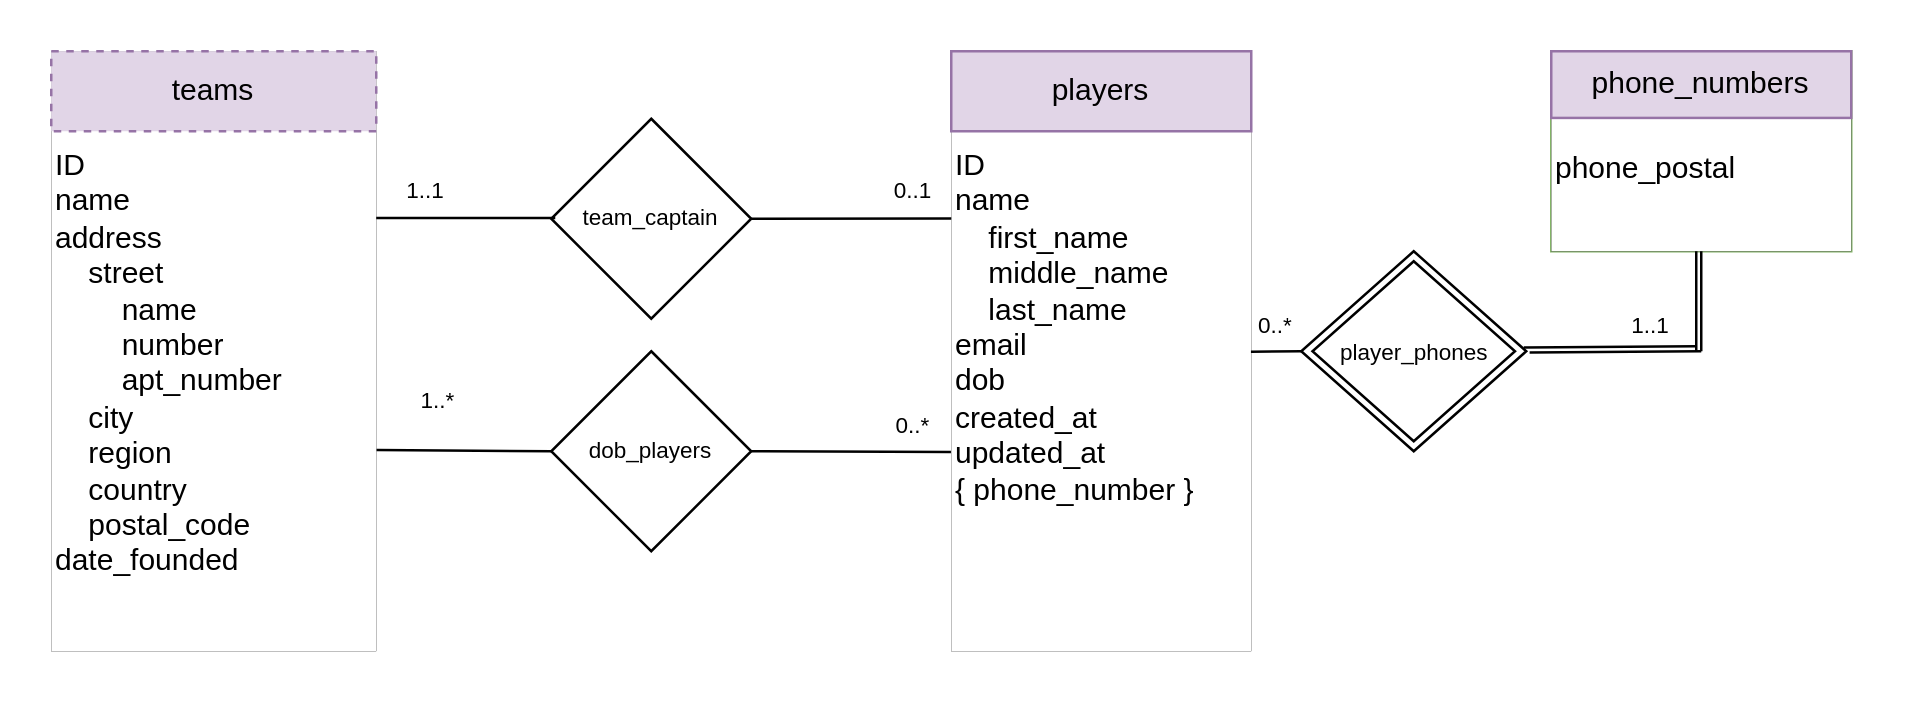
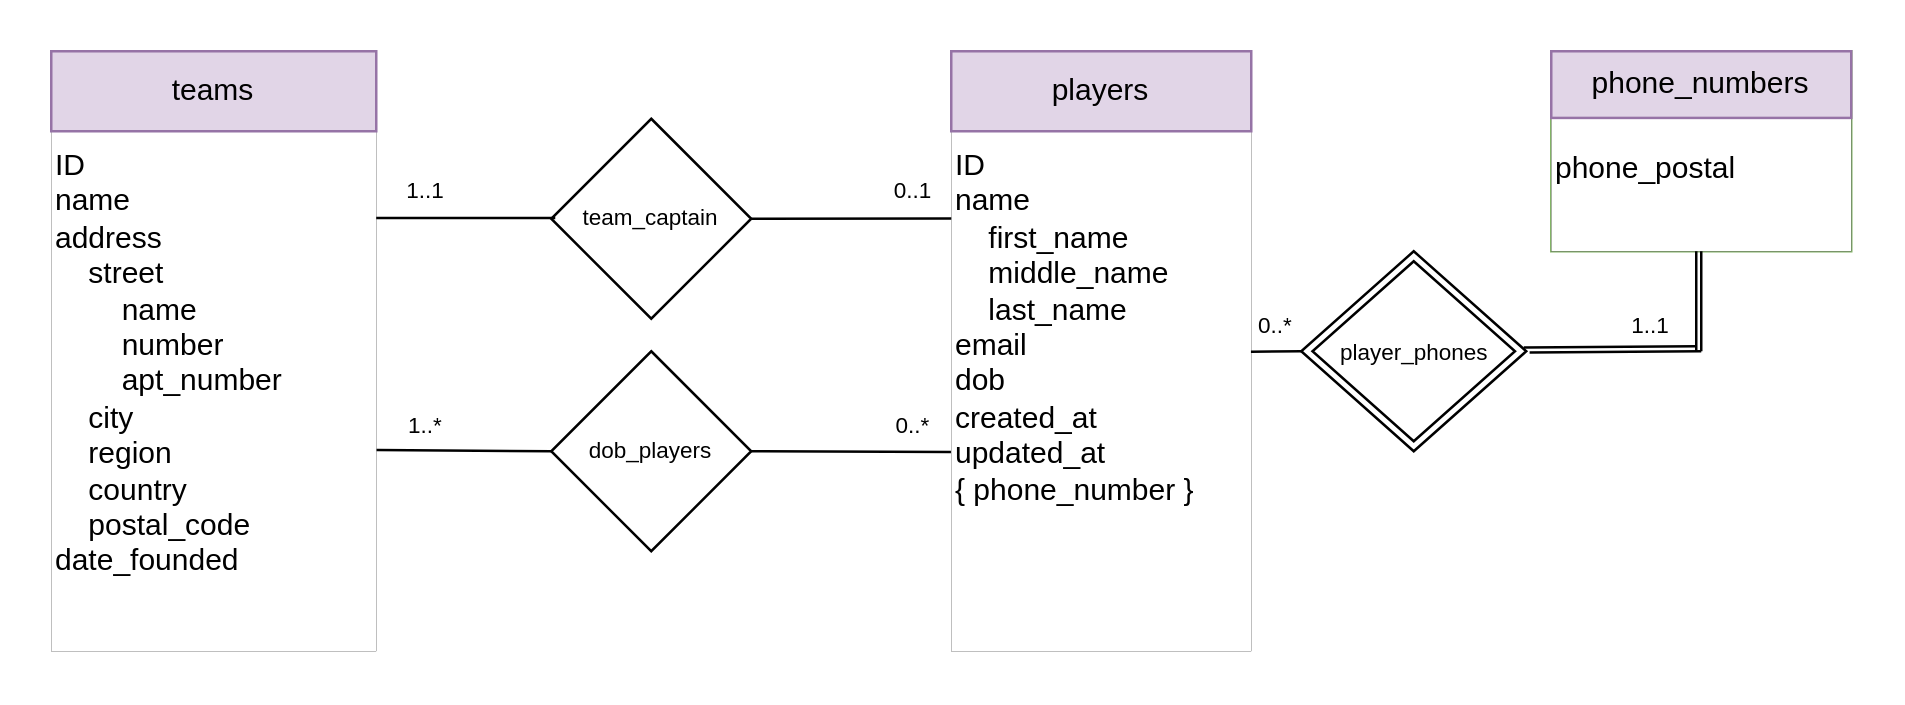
(214, 91) -> (214, 91)
(439, 401) -> (426, 426)
